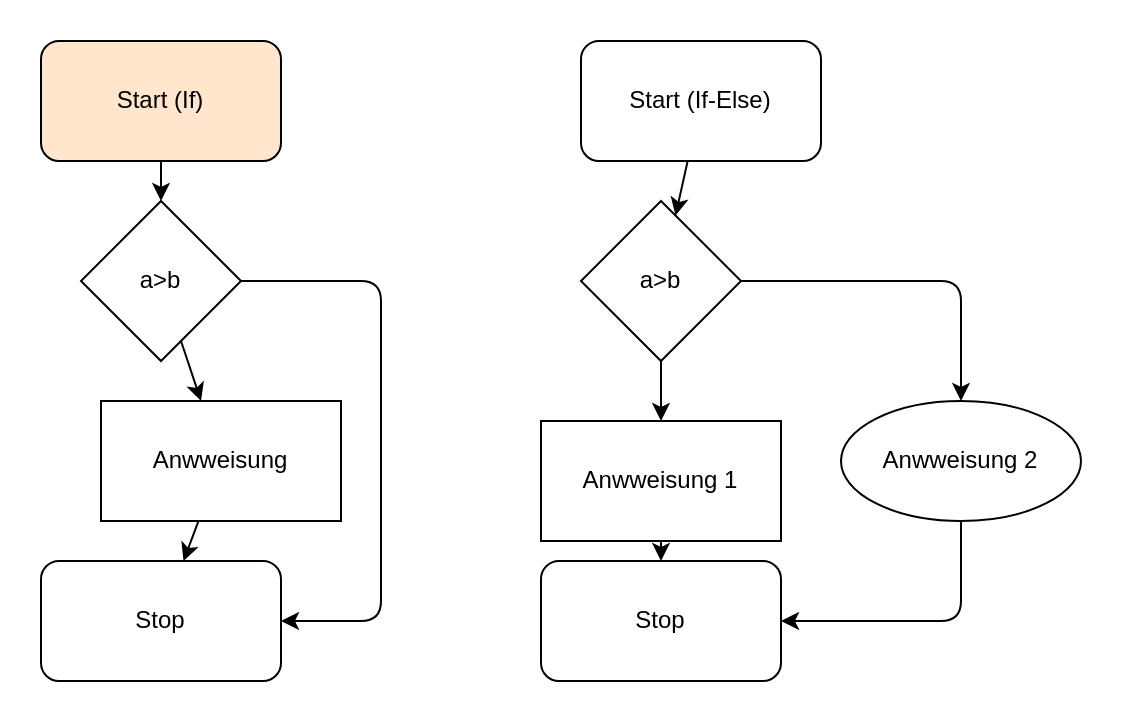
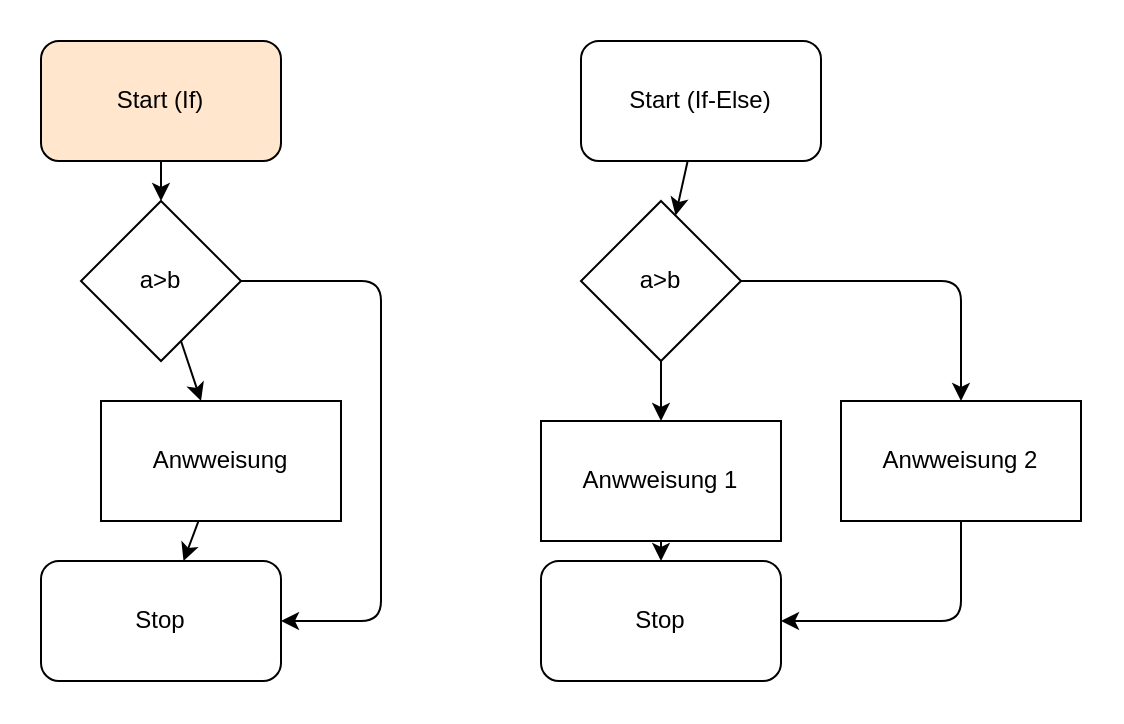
(961, 461) -> (961, 461)
